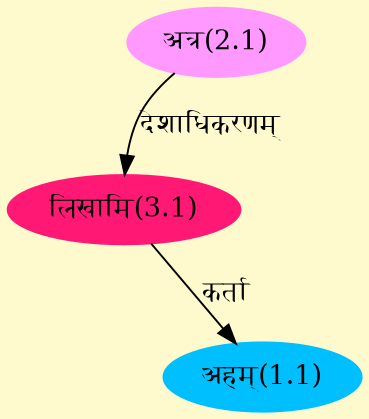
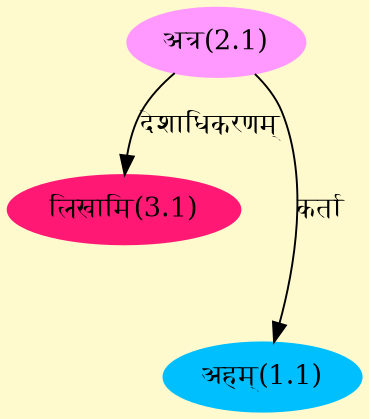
(187, 286) -> (297, 194)
